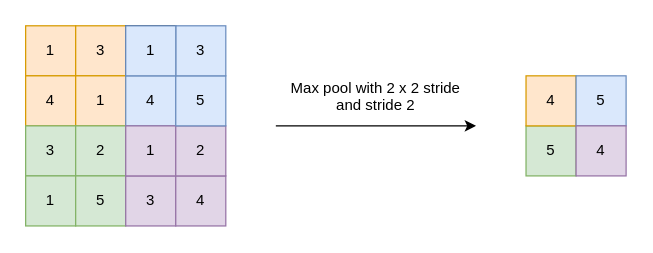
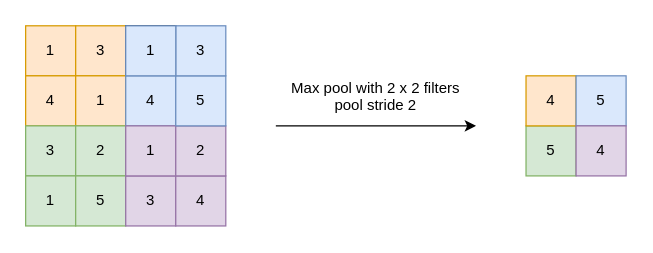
(376, 88) -> (376, 88)
(376, 106) -> (376, 106)
